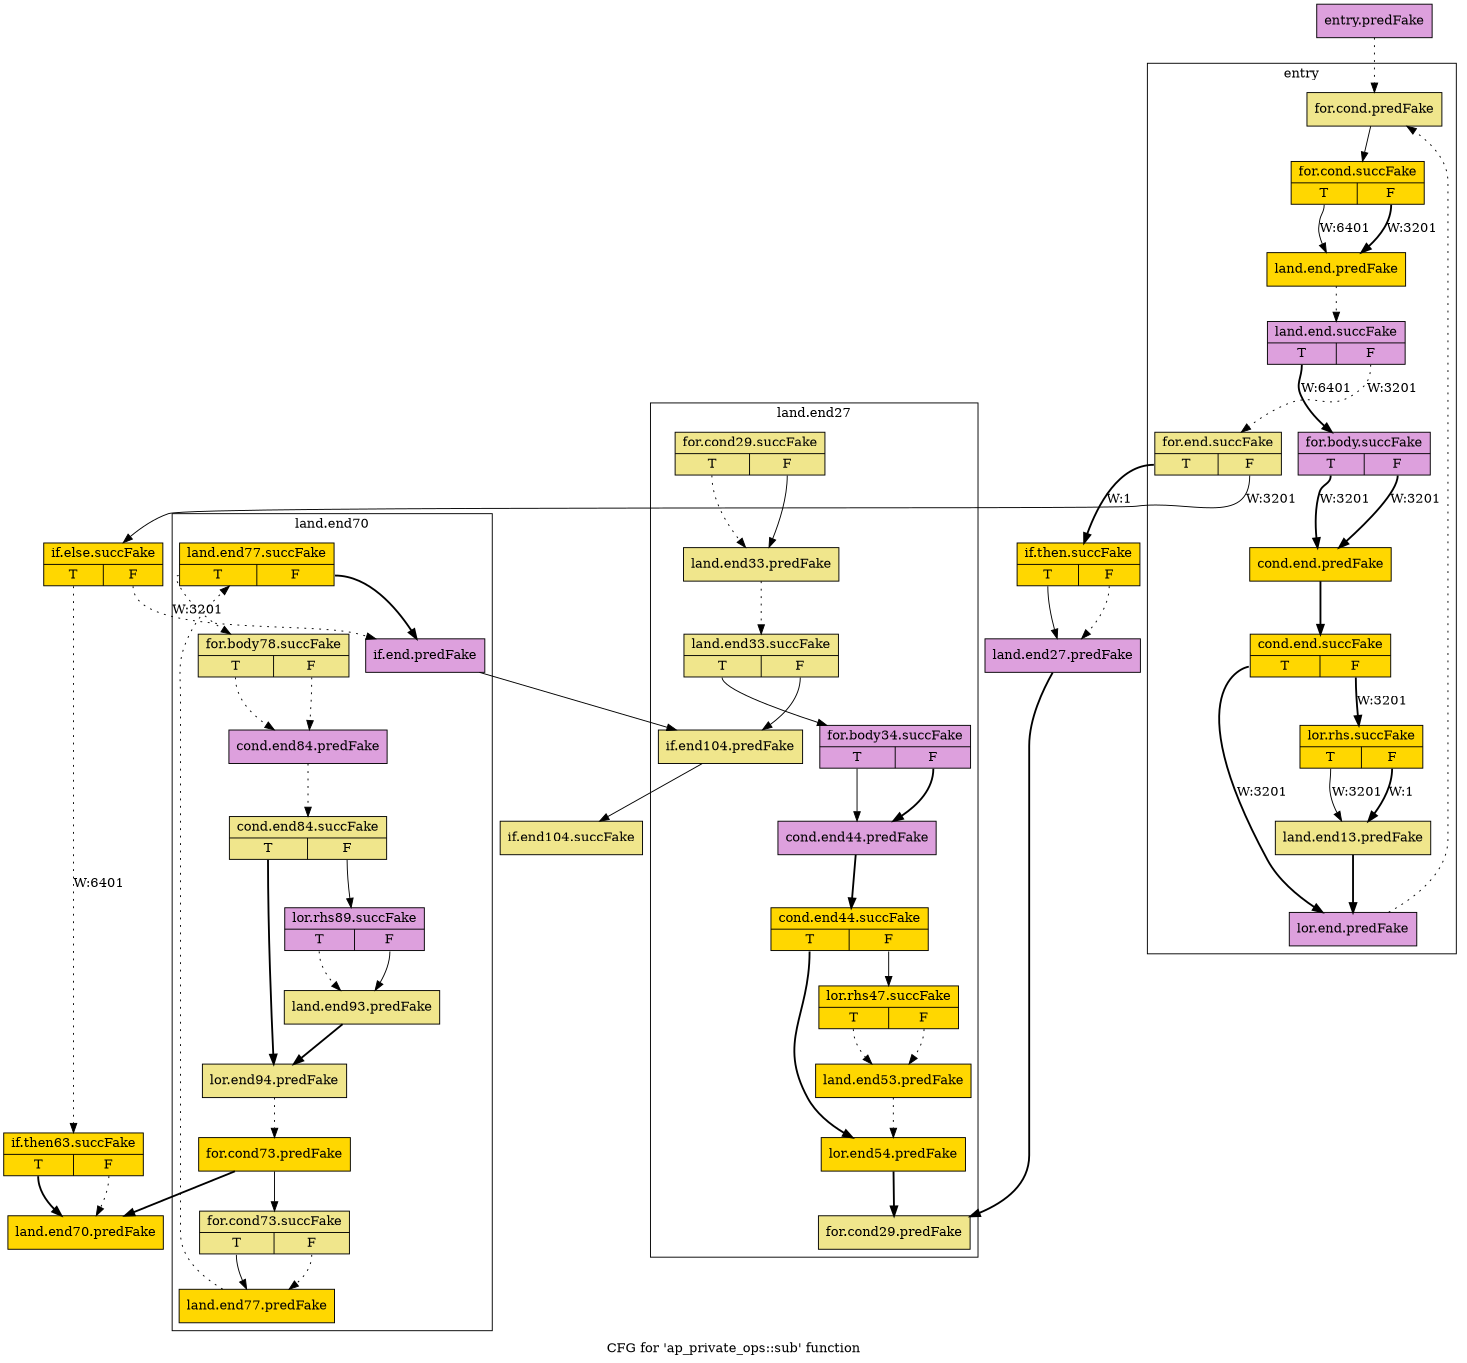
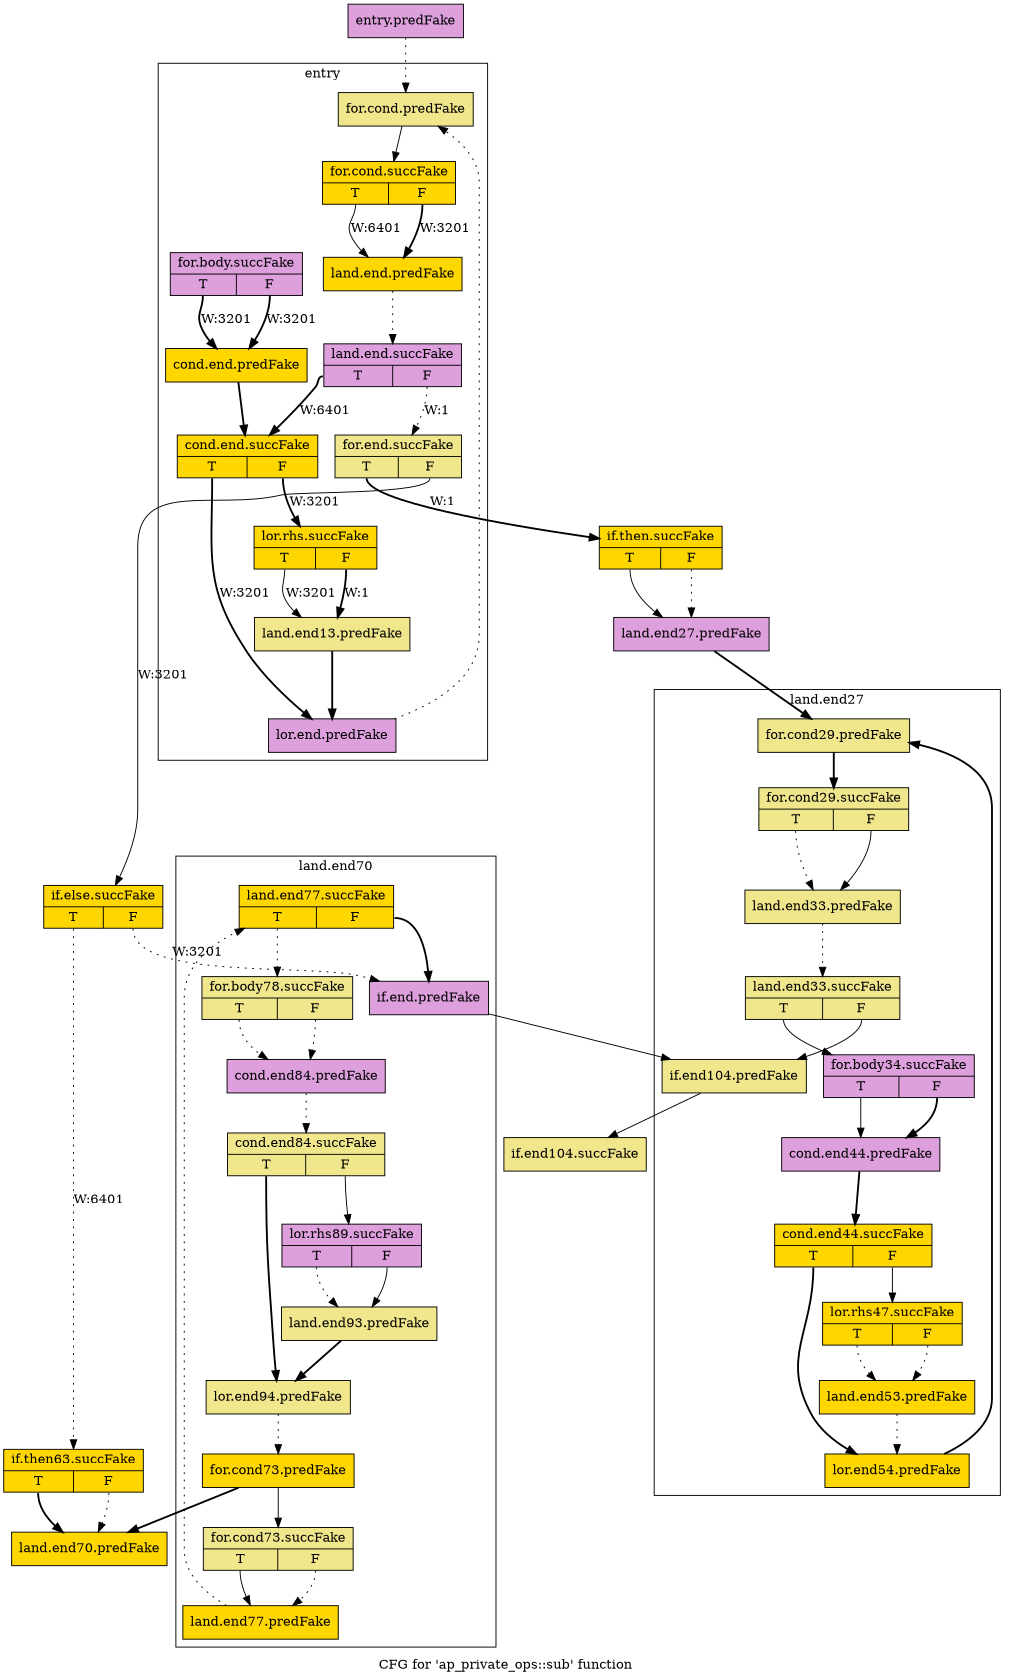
(1393, 389) -> (437, 411)
(1300, 394) -> (301, 403)
none -> (834, 765)
